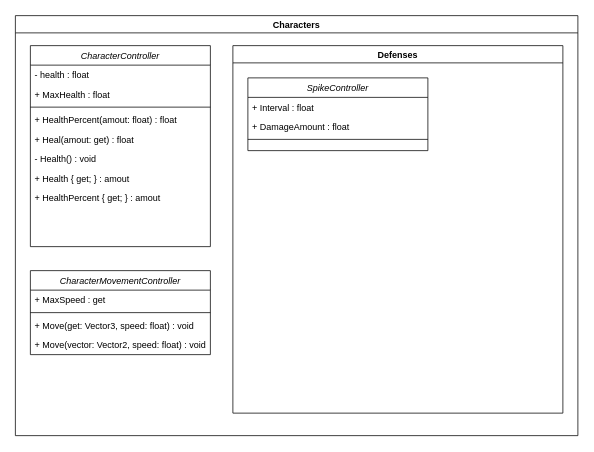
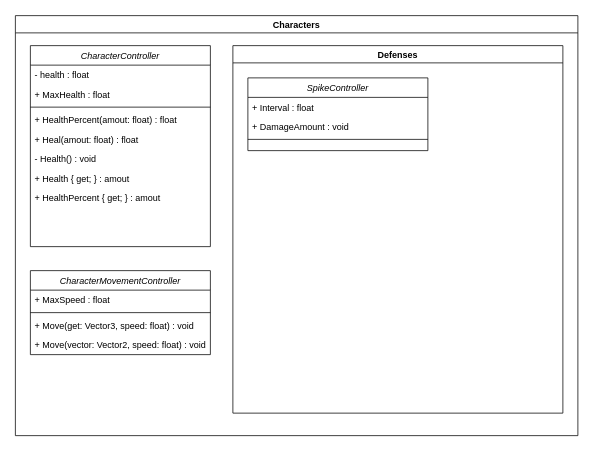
(302, 127) -> (299, 127)
(91, 140) -> (95, 140)
(70, 300) -> (74, 300)
